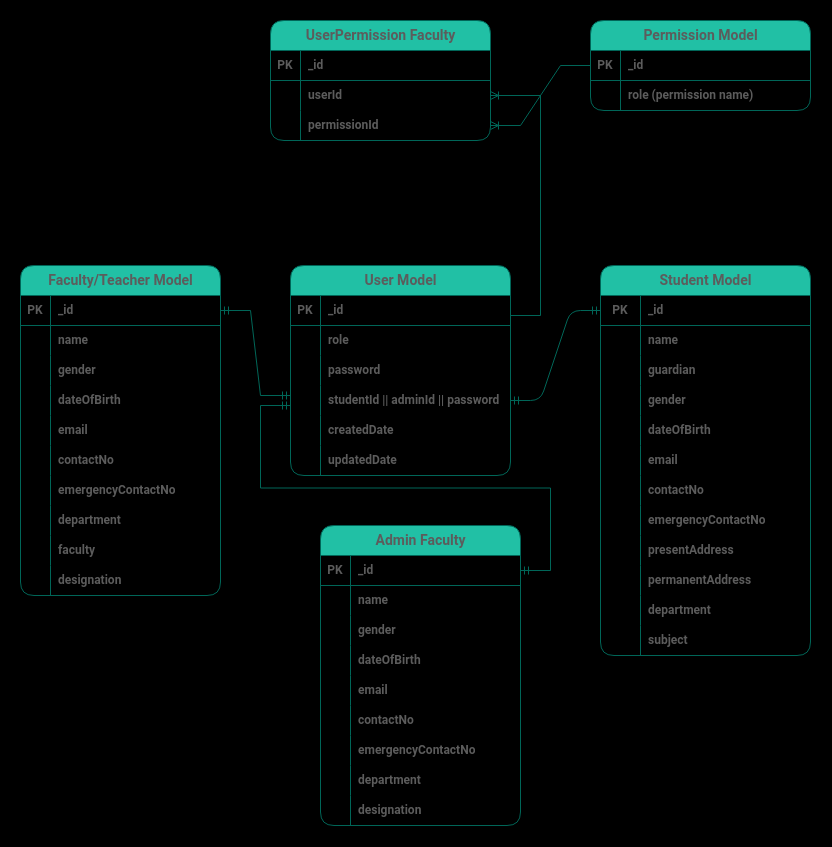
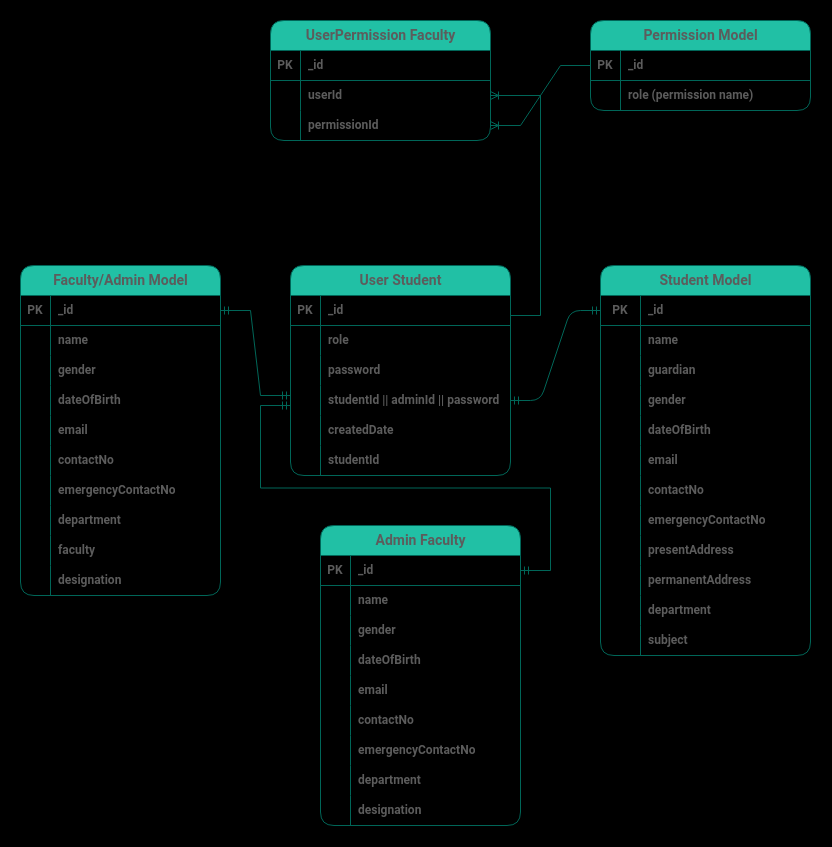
(121, 281) -> (121, 281)
(401, 281) -> (401, 281)
(365, 461) -> (359, 461)
